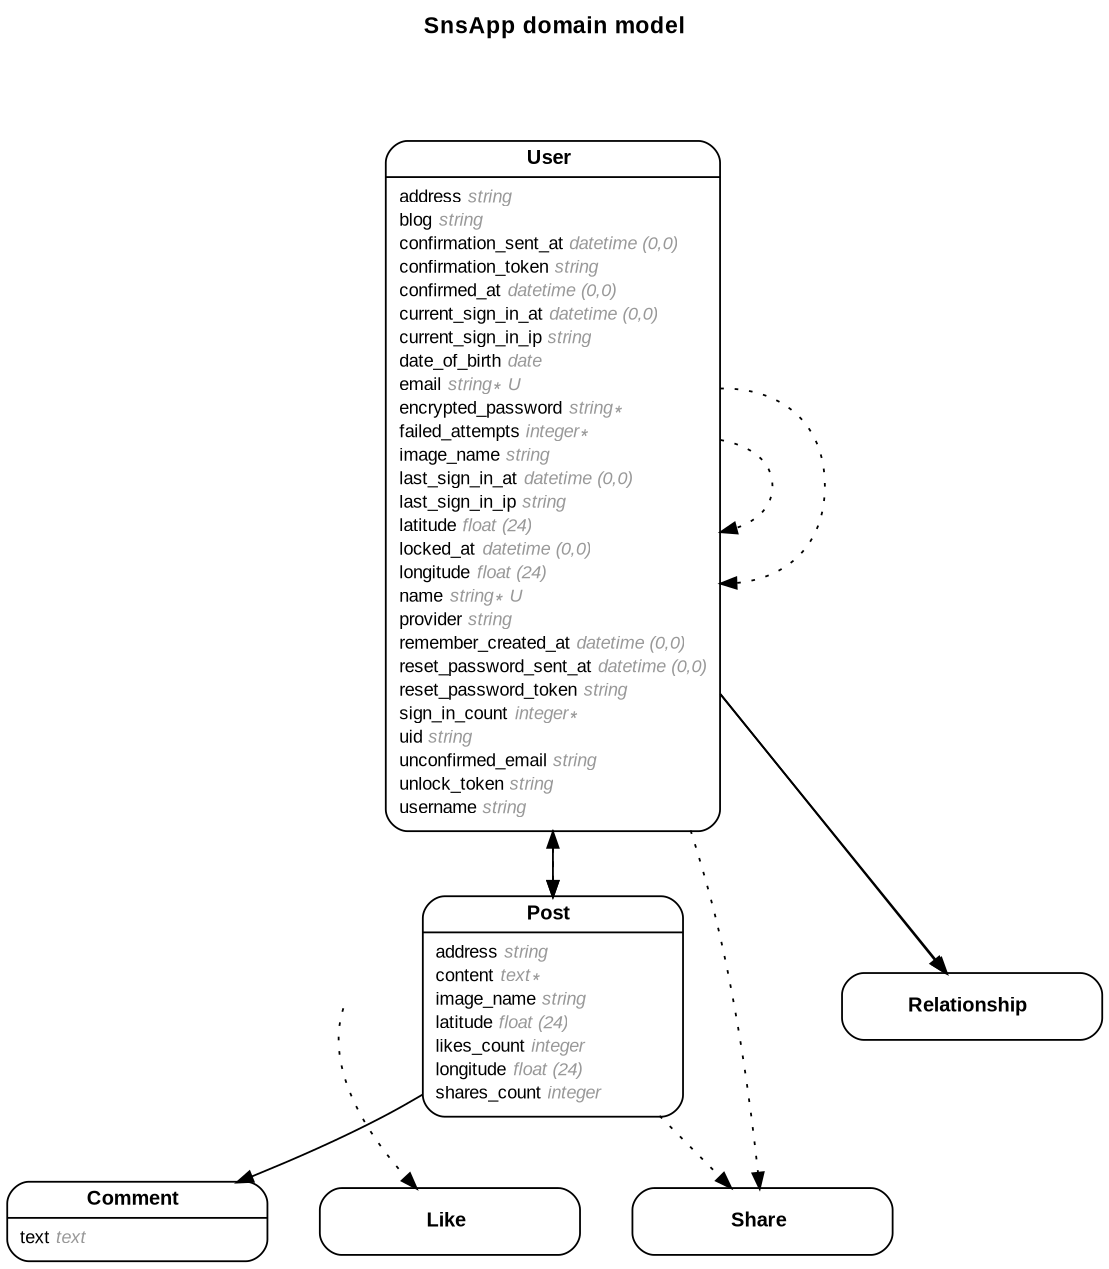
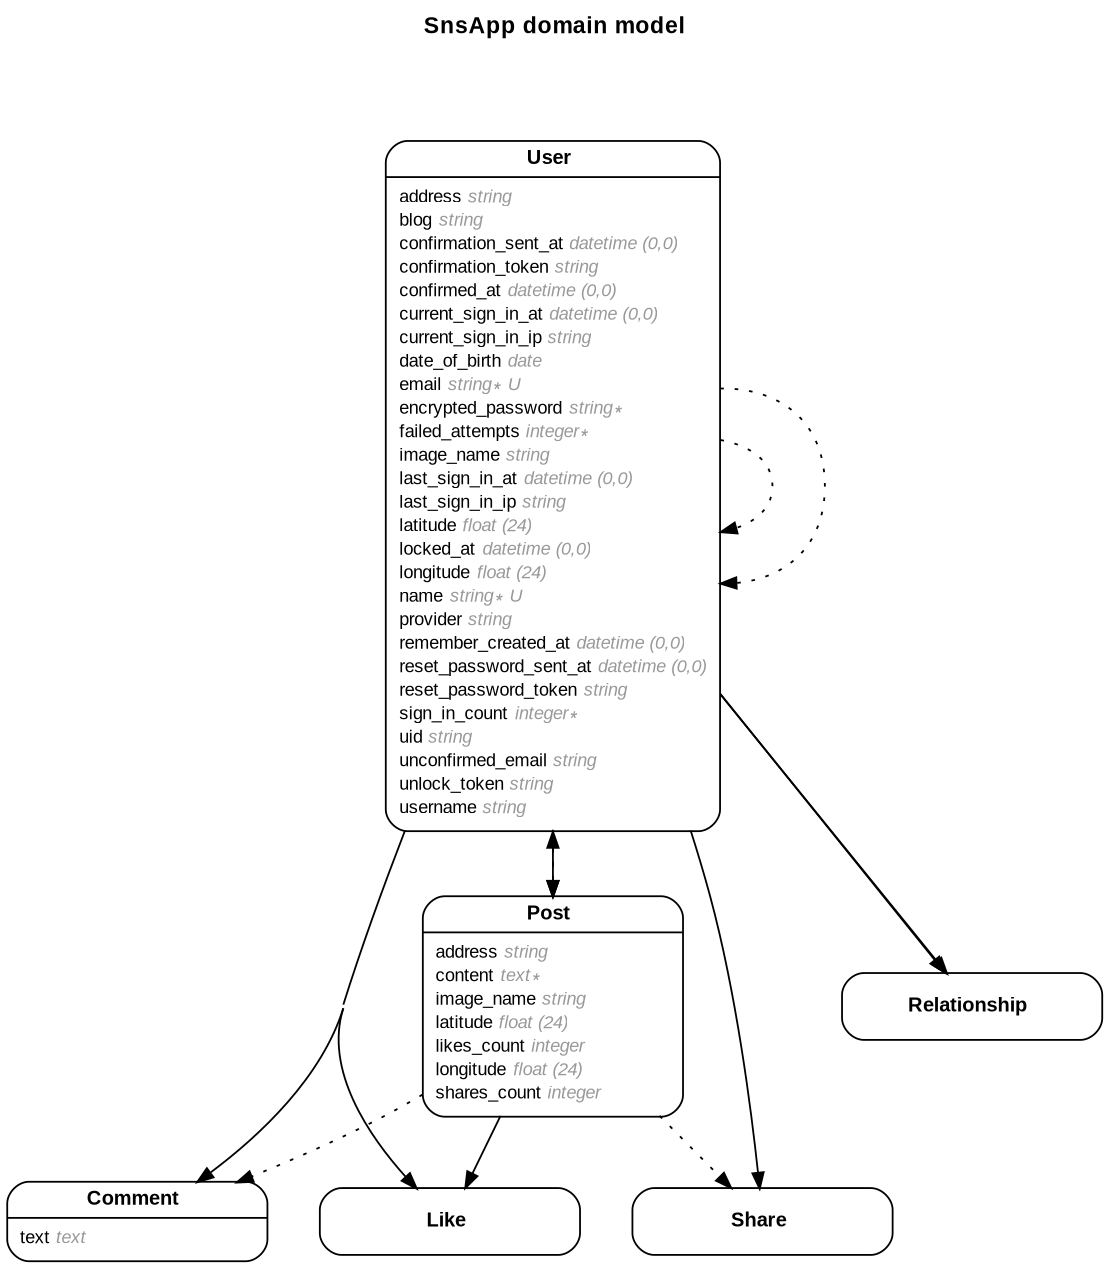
none -> (373, 917)
(733, 1000) -> (733, 1000)
(353, 1100) -> (353, 1100)
(339, 1139) -> (339, 1139)
none -> (486, 1145)
